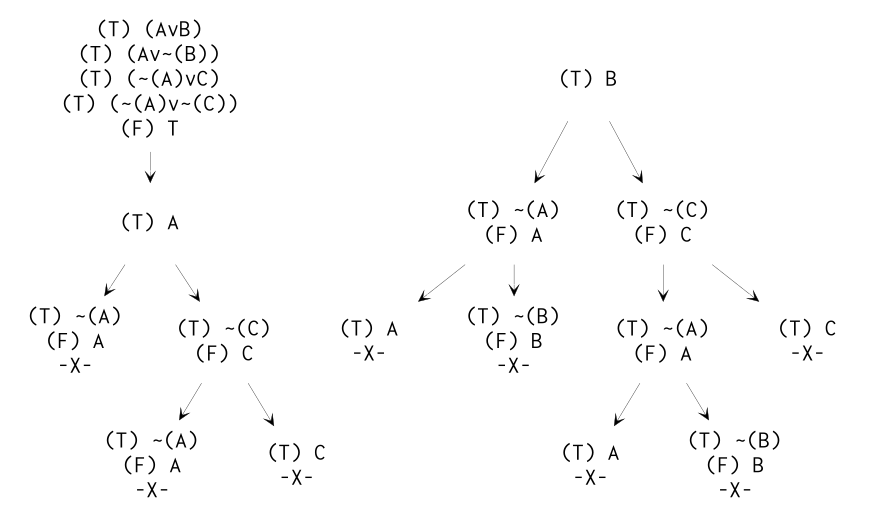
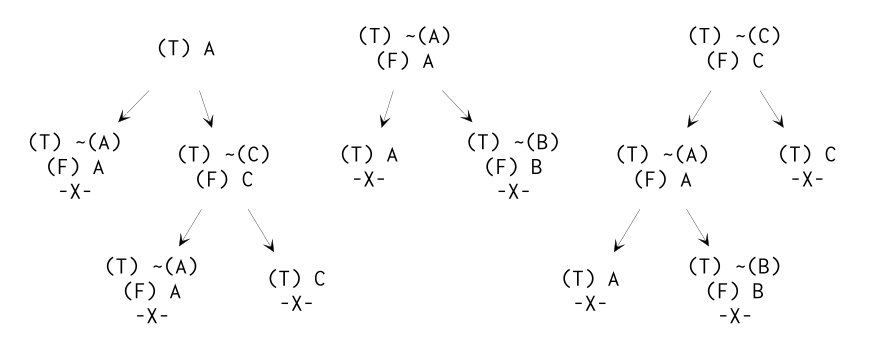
(150, 80) -> none
(589, 80) -> none
